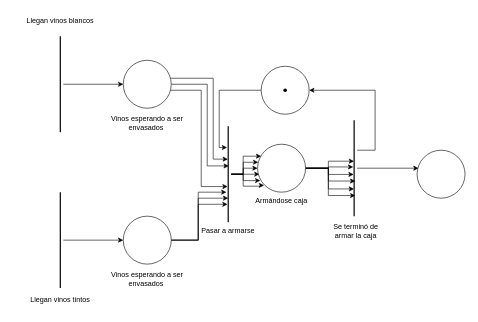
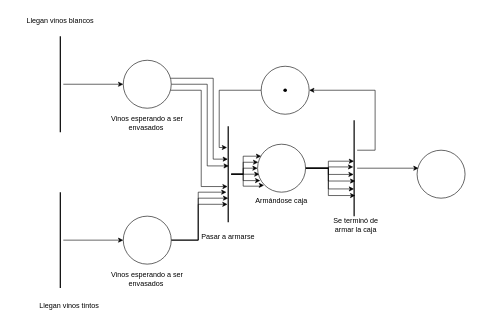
(228, 231) -> (228, 237)
(356, 231) -> (356, 225)
(60, 300) -> (69, 306)
